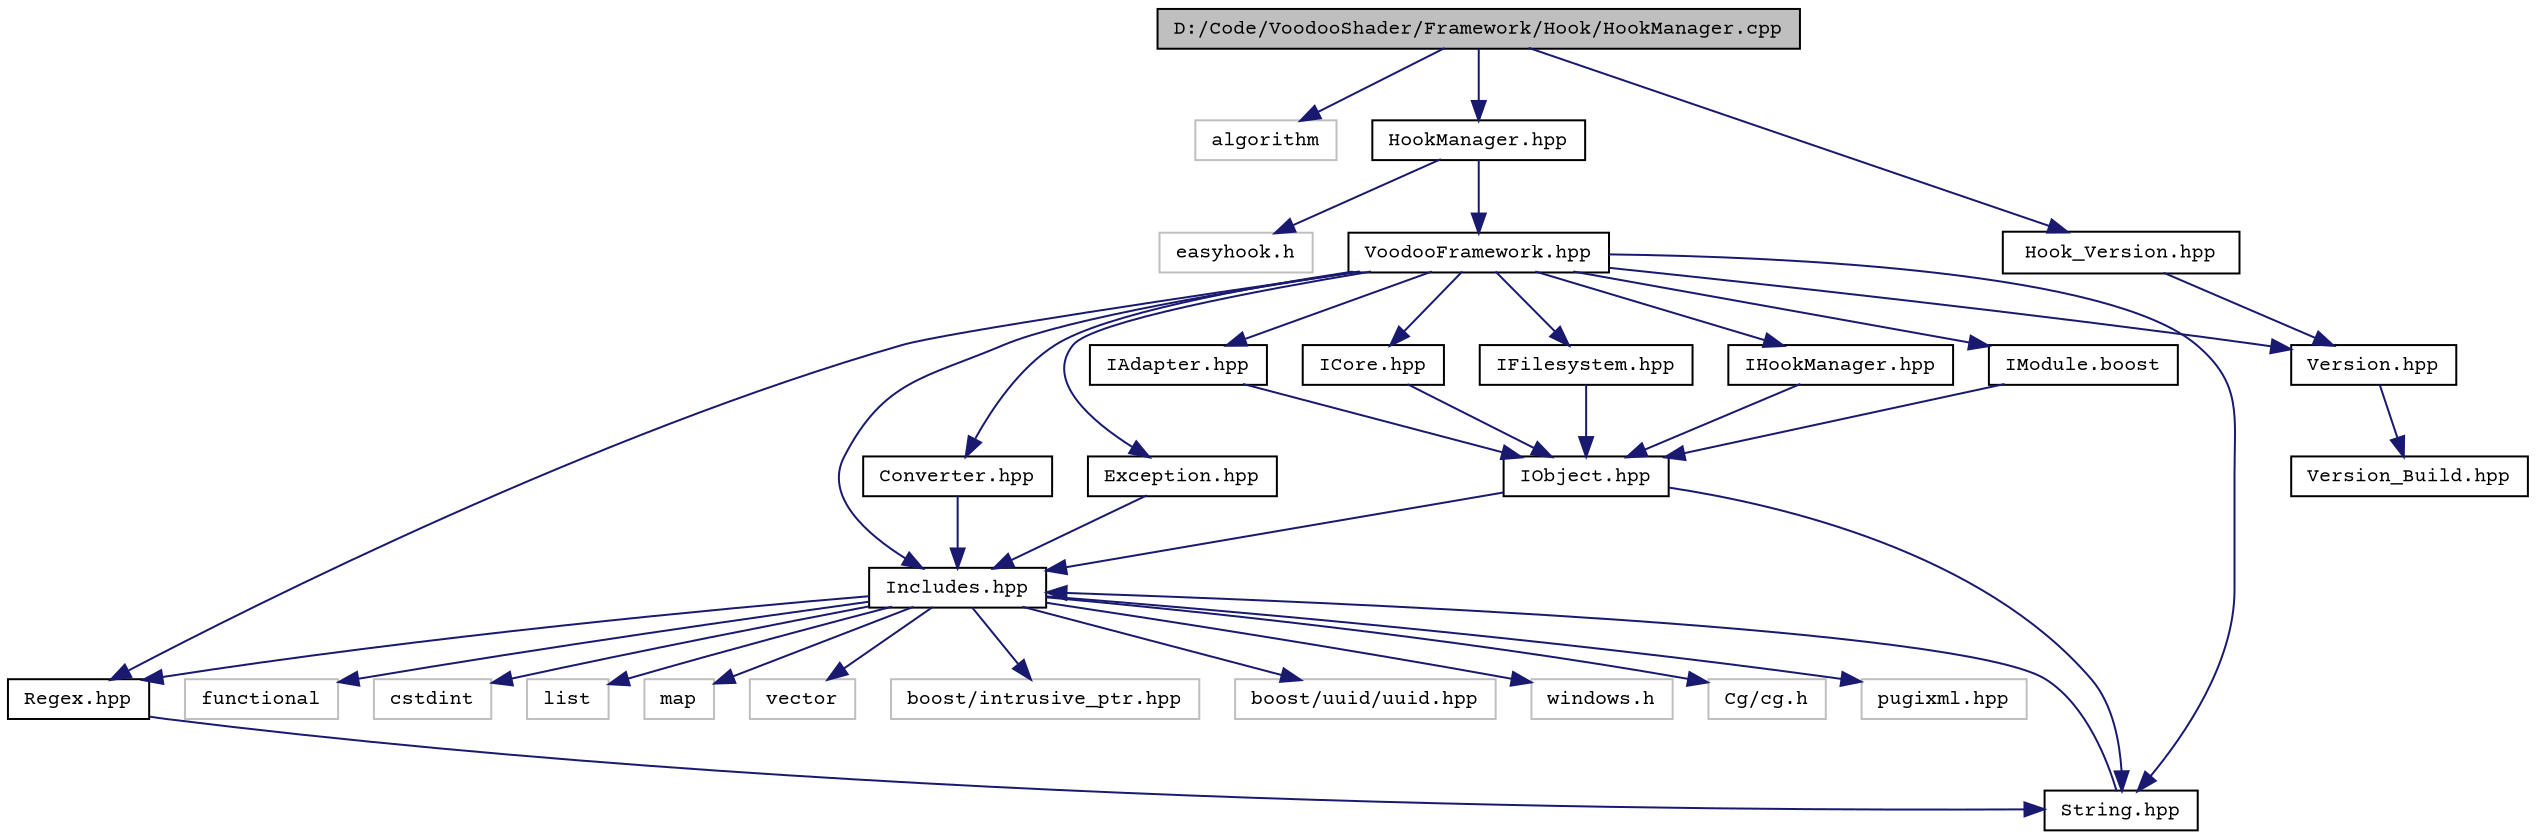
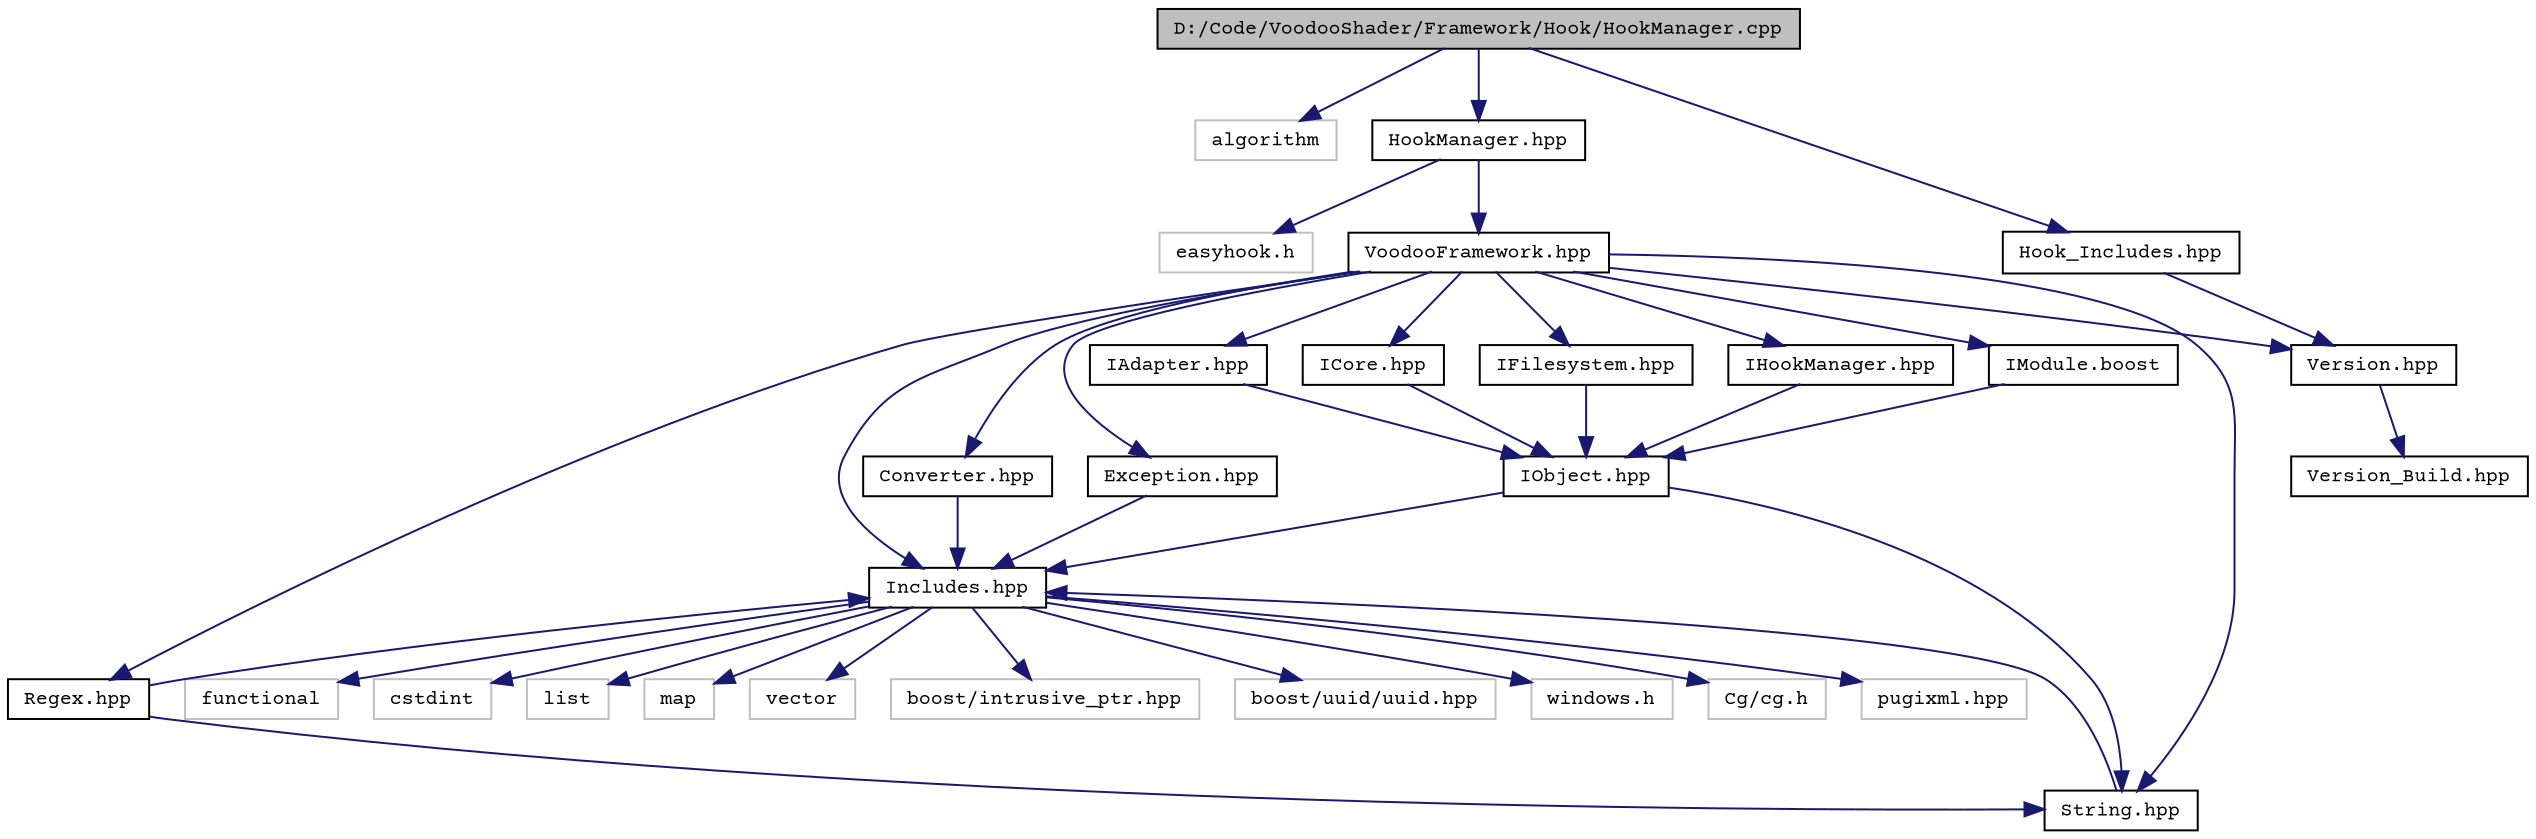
(2121, 253) -> (2121, 253)
(515, 631) -> (498, 637)
